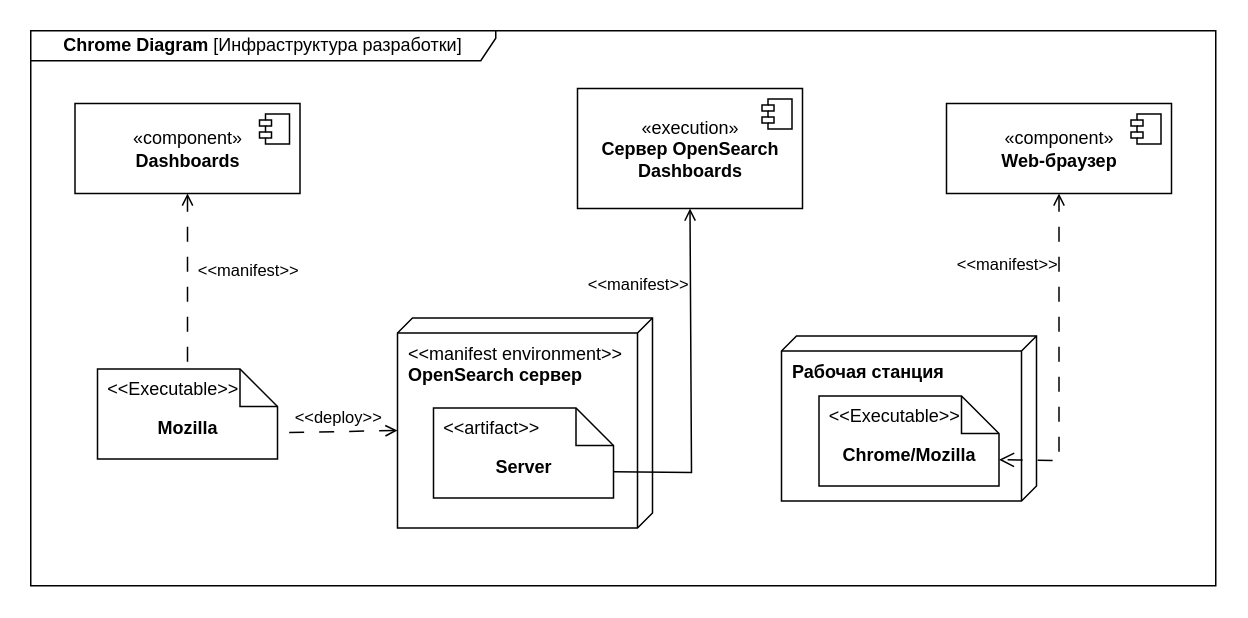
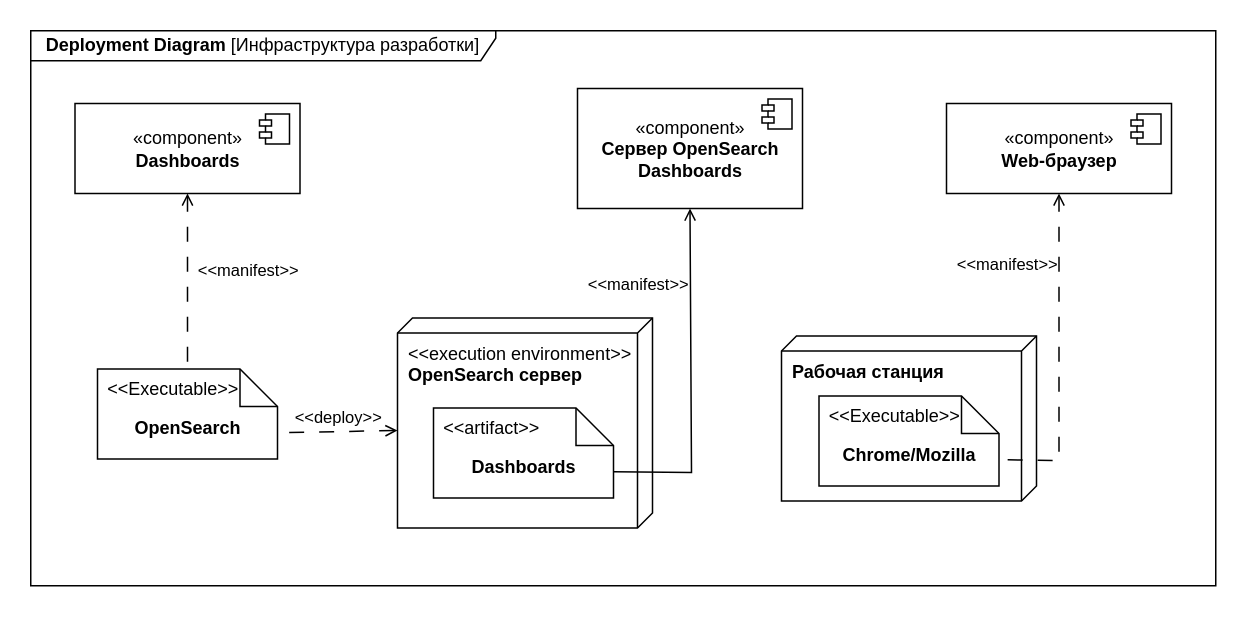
(263, 46) -> (263, 46)
(691, 149) -> (691, 149)
(523, 366) -> (524, 377)
(188, 429) -> (188, 429)
(1006, 460) -> (1004, 460)
(524, 468) -> (524, 468)
